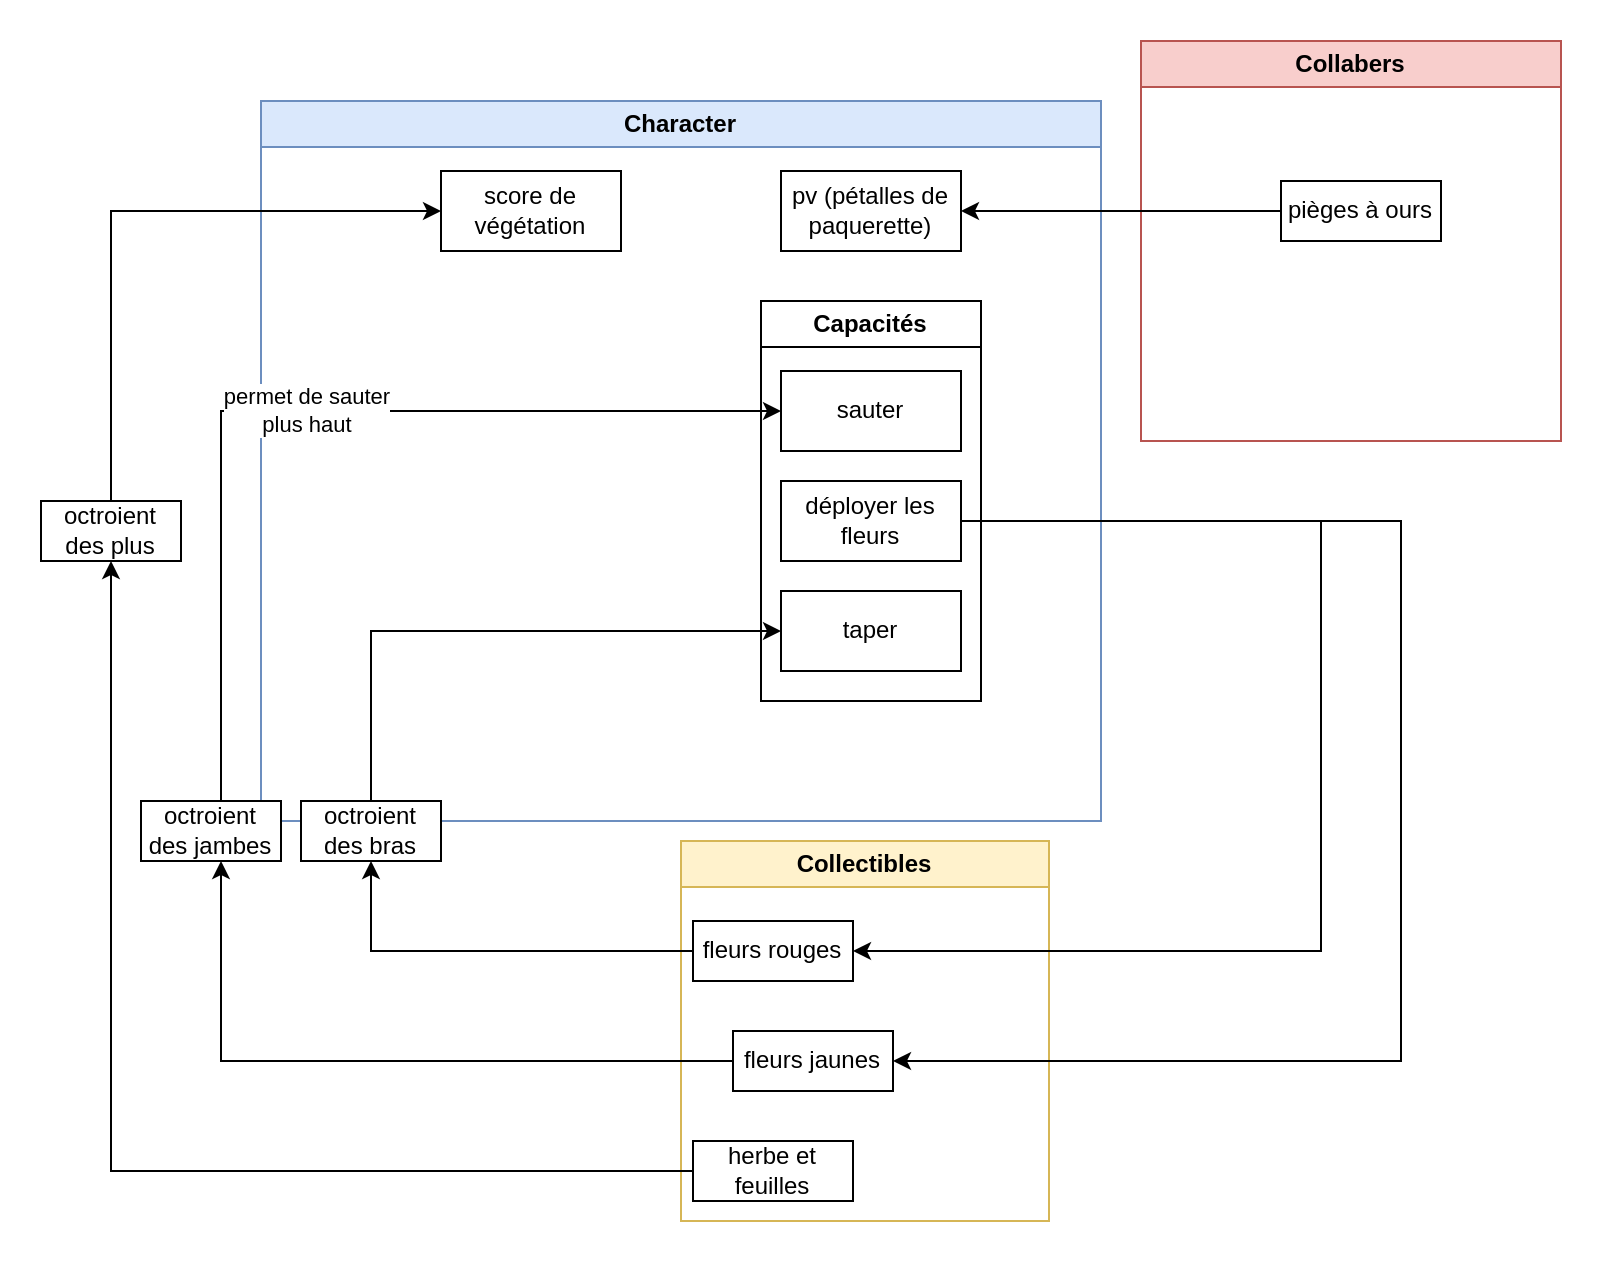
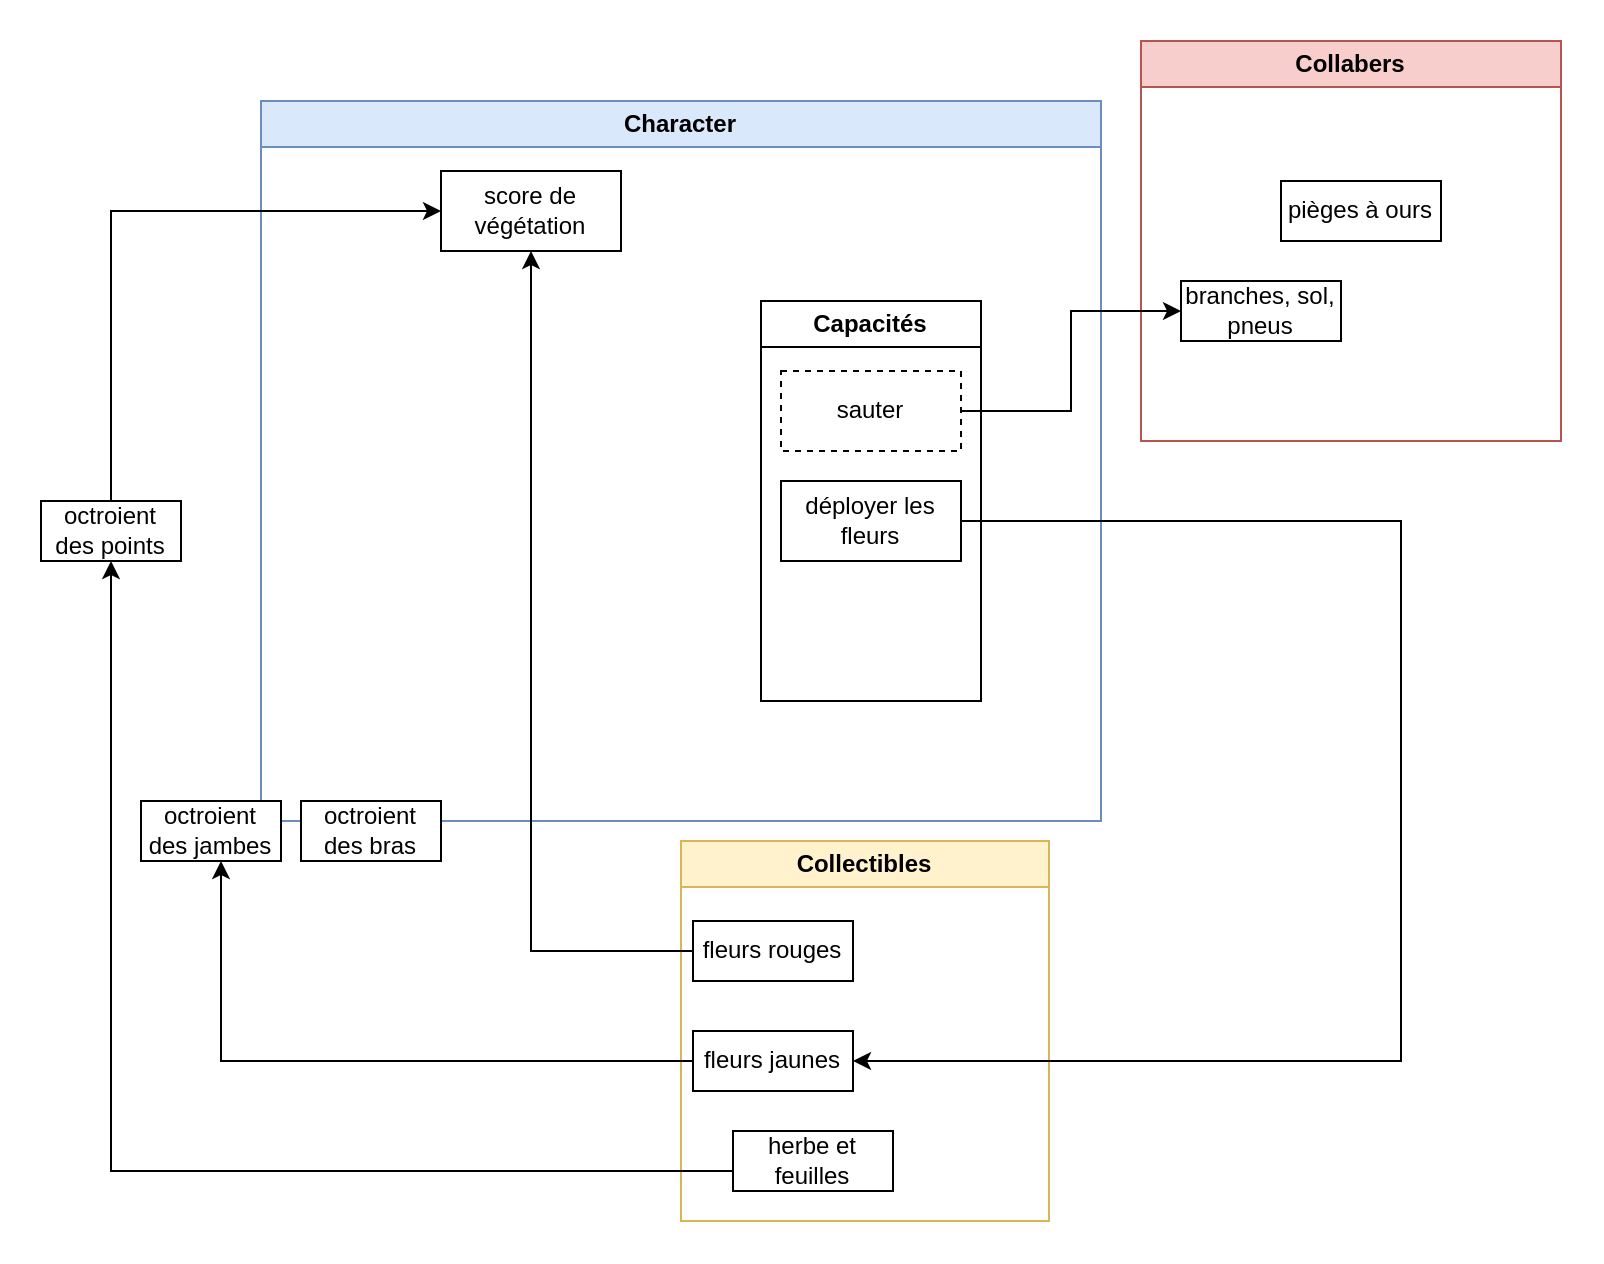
(871, 211) -> none
(1128, 211) -> none
none -> (1261, 311)
none -> (1071, 368)
(871, 411) -> (871, 411)
(111, 531) -> (111, 531)
(221, 604) -> none
(484, 631) -> none
(871, 631) -> none
(414, 951) -> (531, 609)
(1307, 951) -> none
(813, 1061) -> (773, 1061)
(773, 1171) -> (813, 1161)
